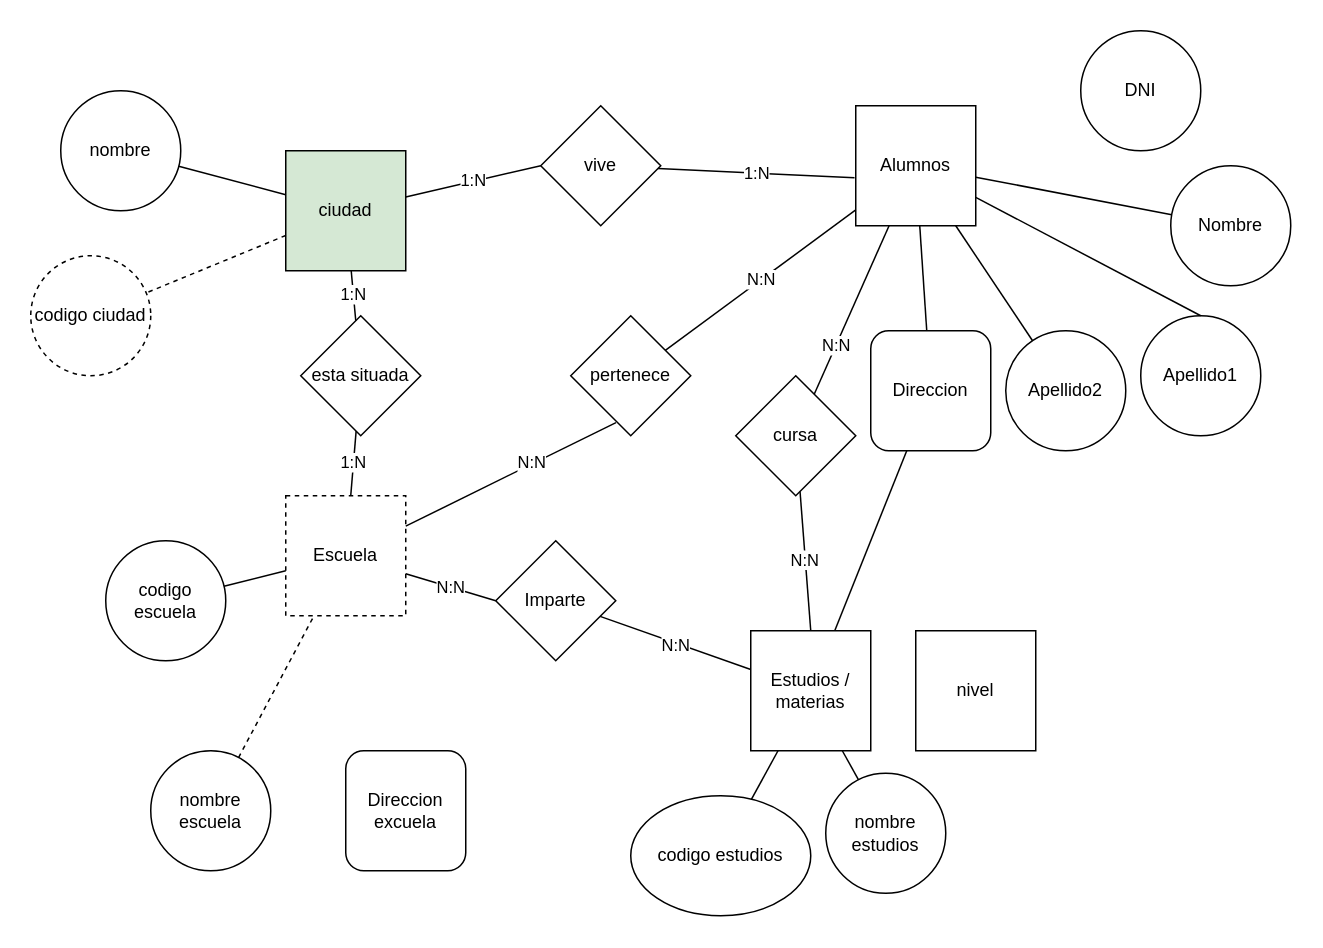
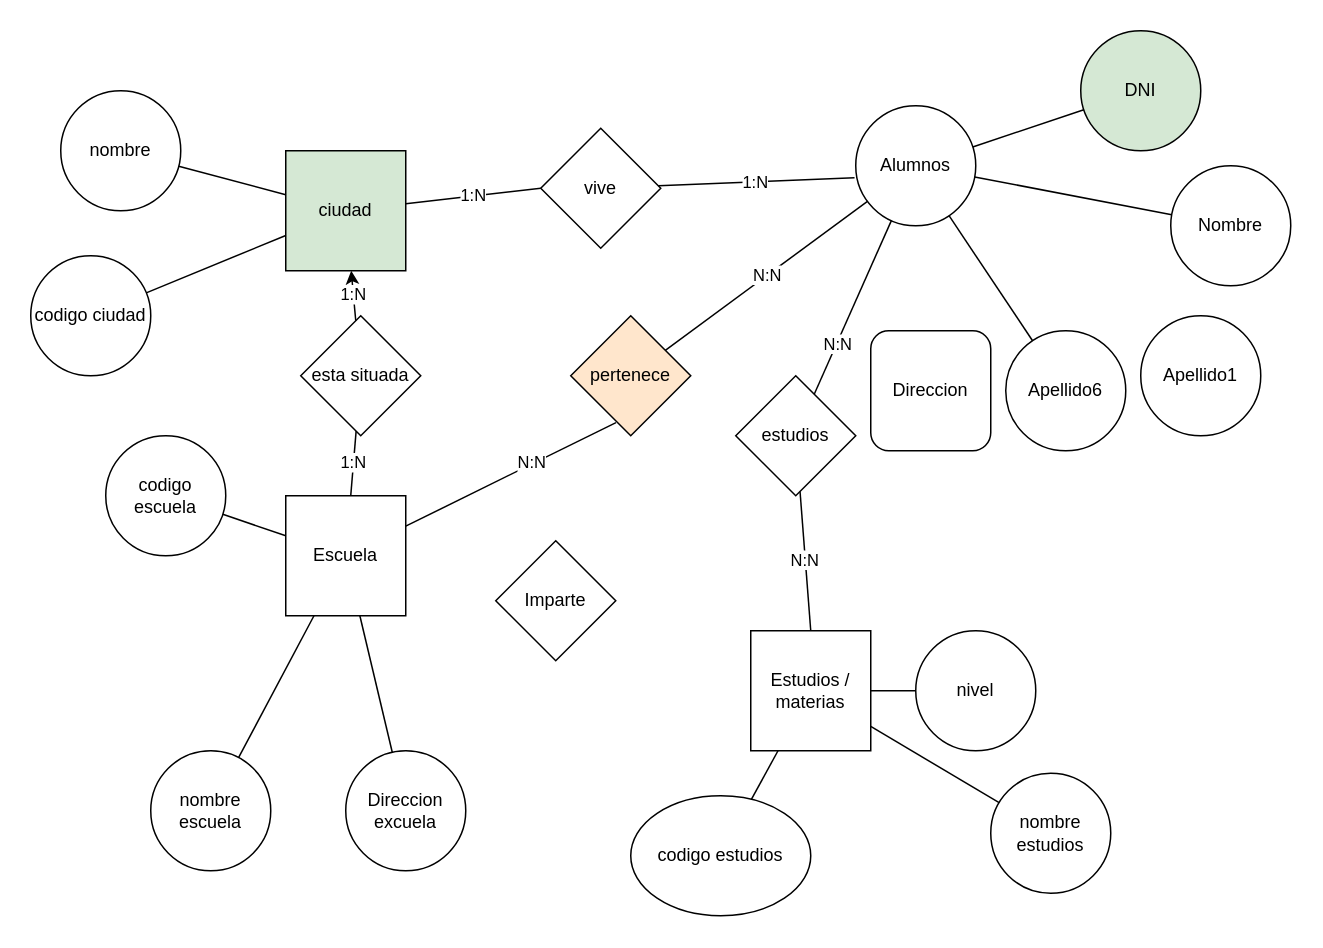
(1141, 91) -> (1141, 91)
none -> (1028, 128)
(601, 166) -> (601, 188)
(916, 166) -> (916, 166)
(1088, 257) -> none
(215, 265) -> (215, 265)
(352, 277) -> (352, 282)
(923, 279) -> none
(91, 316) -> (91, 316)
(631, 376) -> (631, 376)
(1066, 391) -> (1066, 391)
(796, 436) -> (796, 436)
(871, 541) -> (893, 691)
(346, 556) -> (346, 556)
(450, 587) -> none
(166, 601) -> (166, 496)
(675, 643) -> none
none -> (376, 684)
(277, 686) -> (277, 686)
(976, 691) -> (976, 691)
(406, 811) -> (406, 811)
(886, 833) -> (1051, 833)
